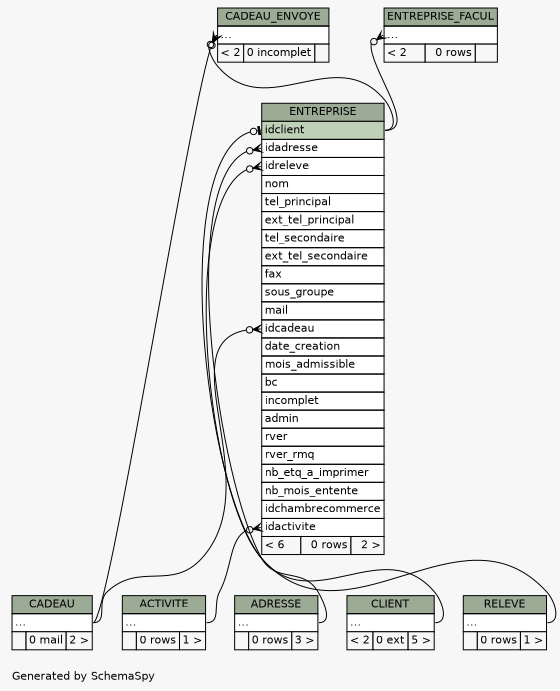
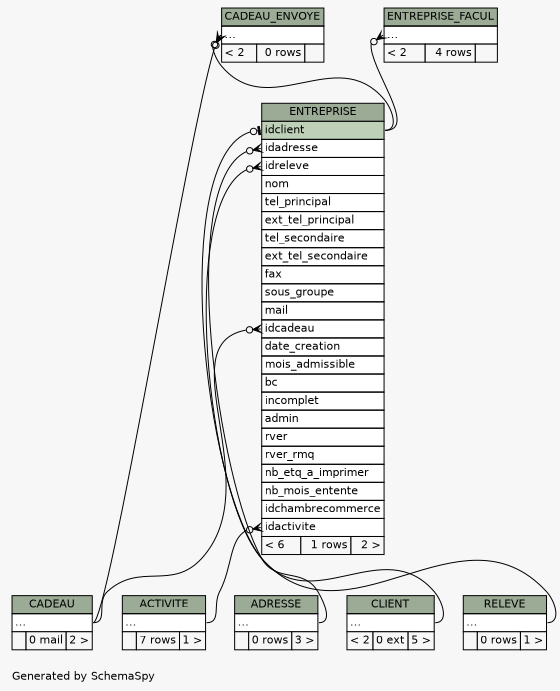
(279, 53) -> (283, 53)
(454, 53) -> (454, 53)
(329, 545) -> (329, 545)
(158, 640) -> (158, 640)
